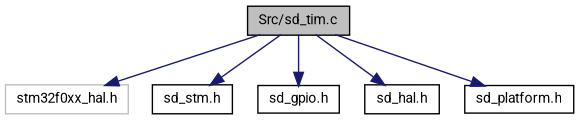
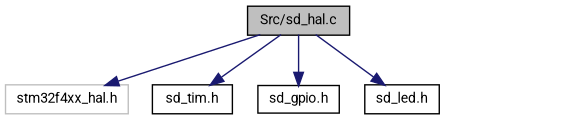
(299, 21) -> (299, 21)
(67, 99) -> (67, 99)
(192, 99) -> (192, 99)
(402, 99) -> (402, 99)
(519, 99) -> none
